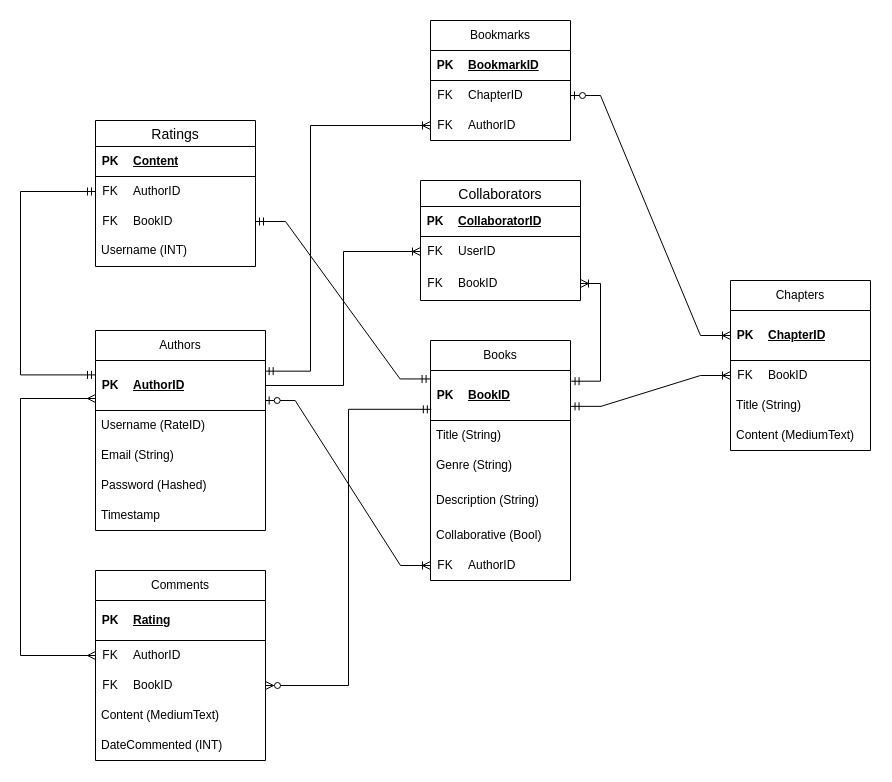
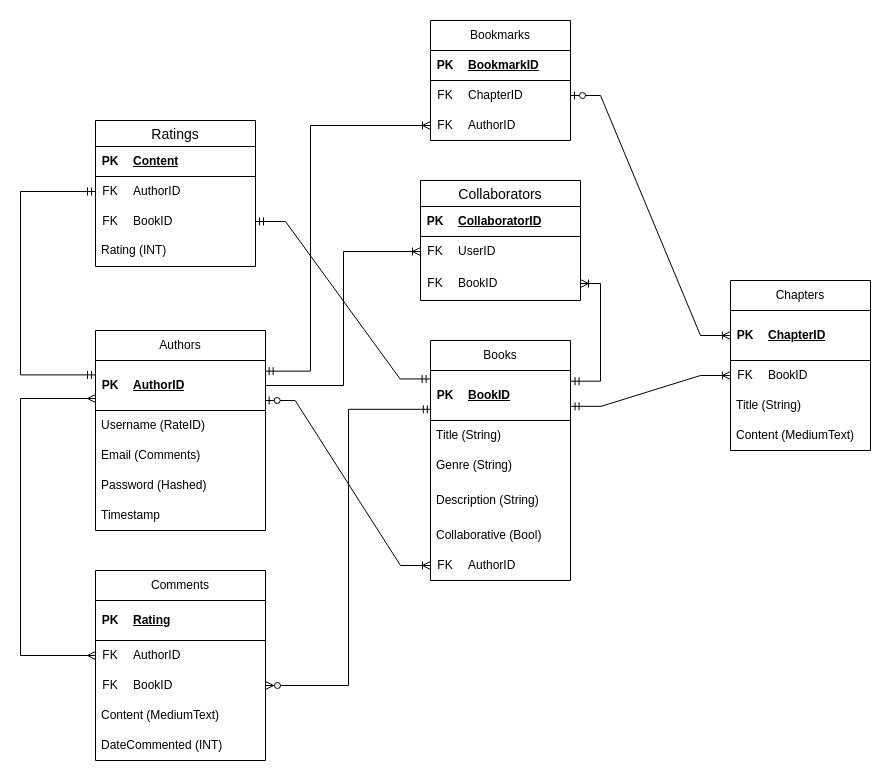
(147, 251) -> (139, 251)
(142, 456) -> (151, 456)
